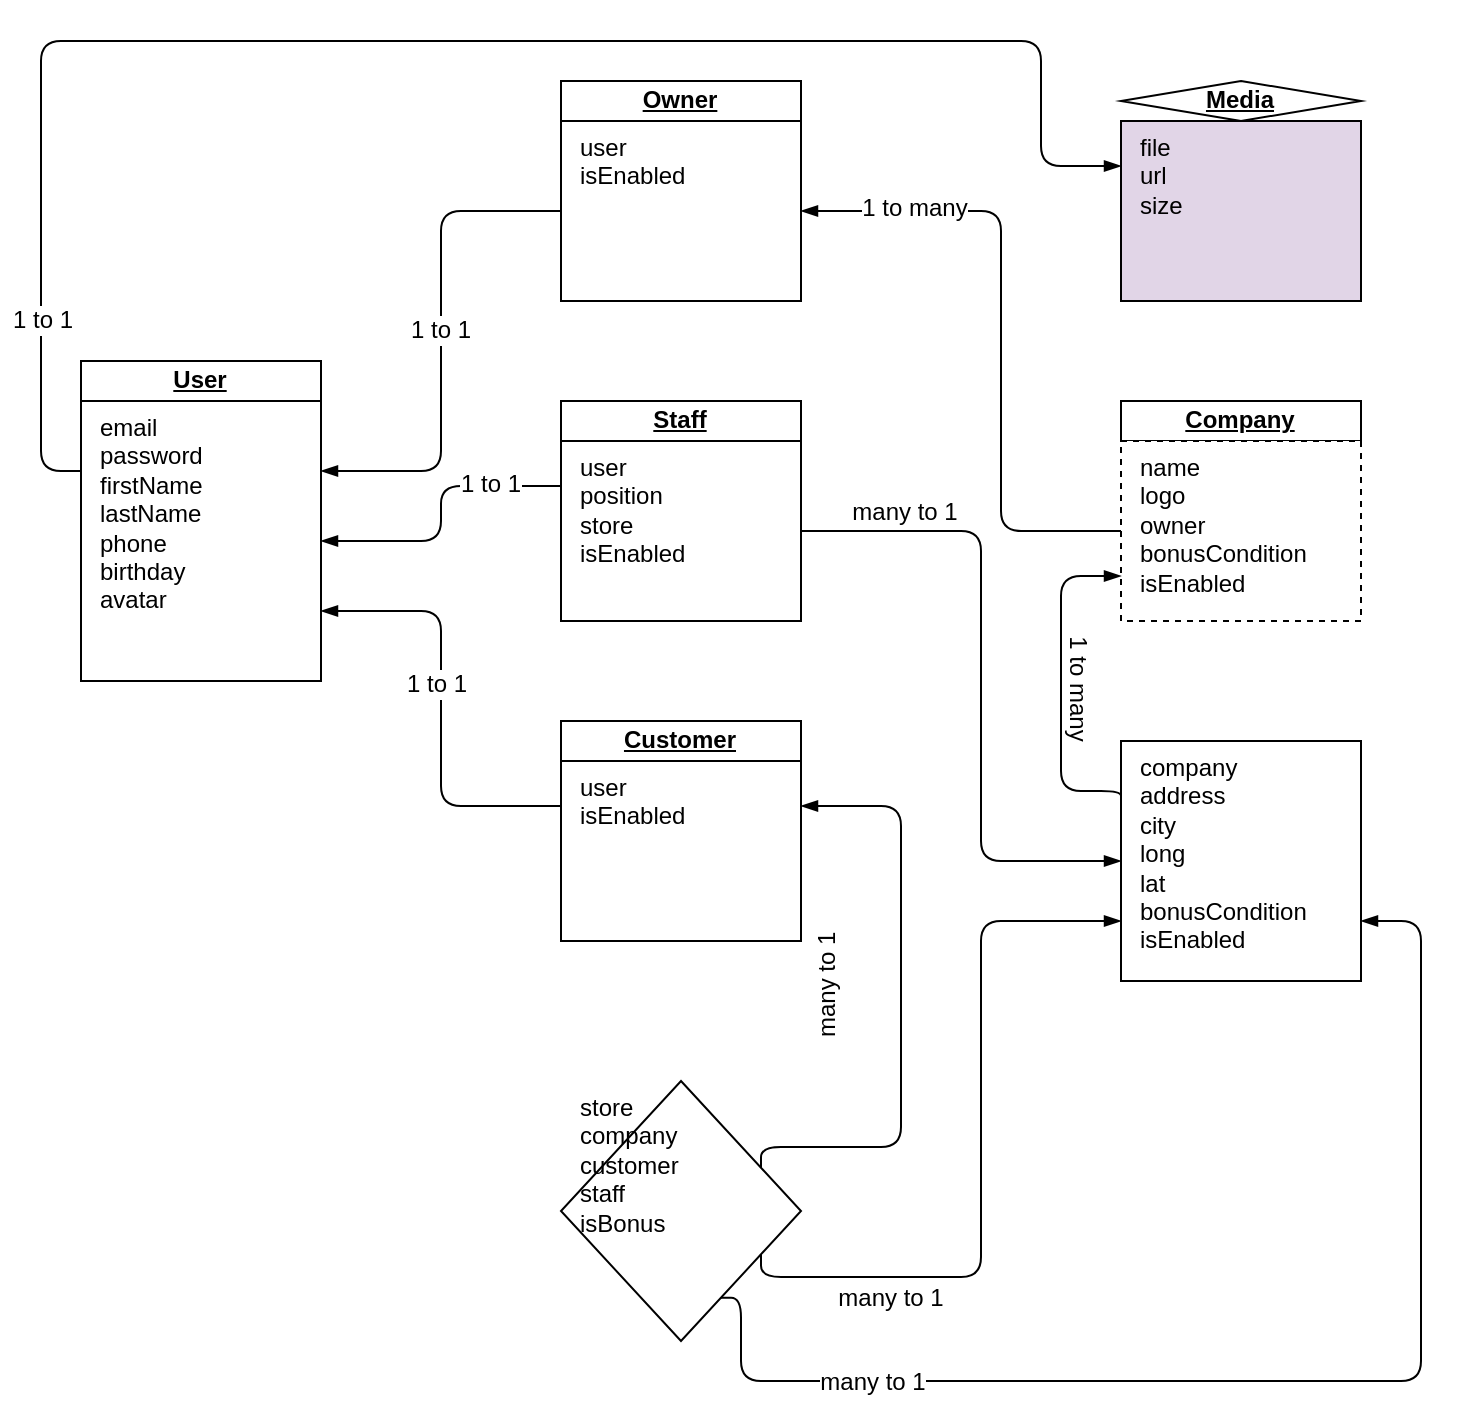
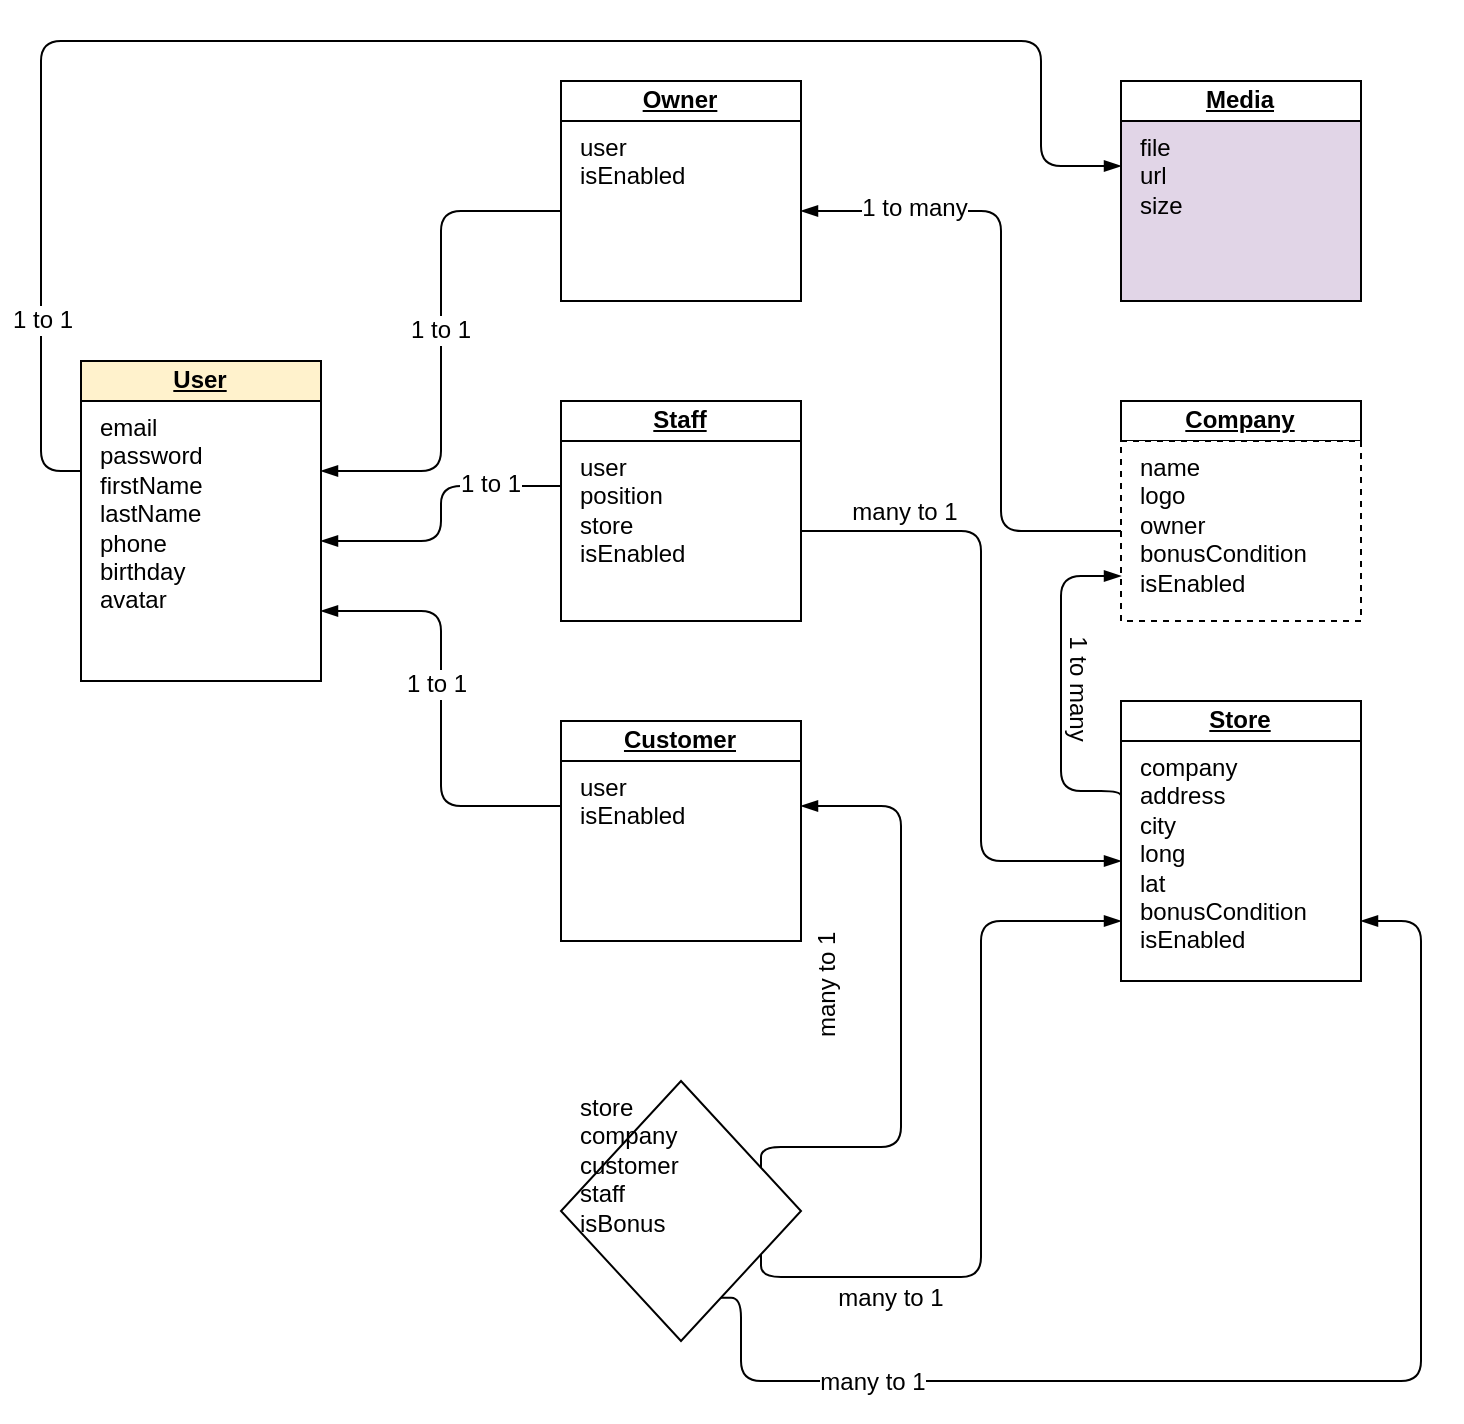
(1241, 101) -> (1241, 101)
(201, 381) -> (201, 381)
none -> (1241, 721)
